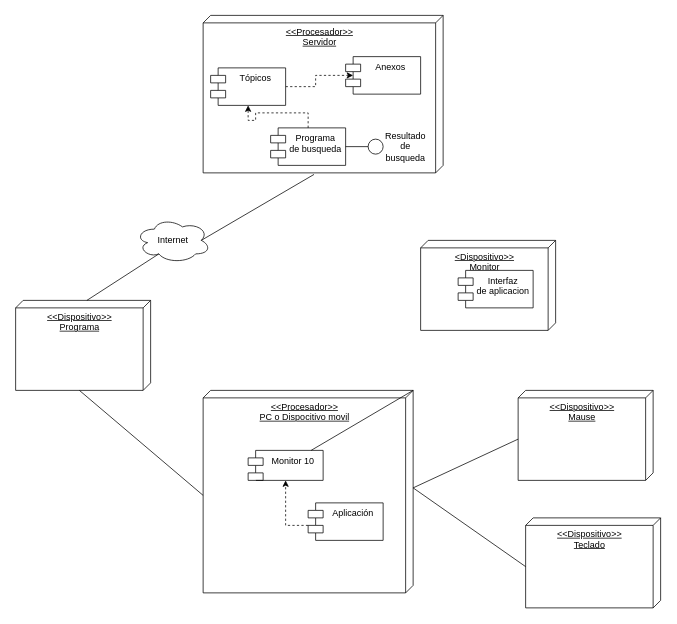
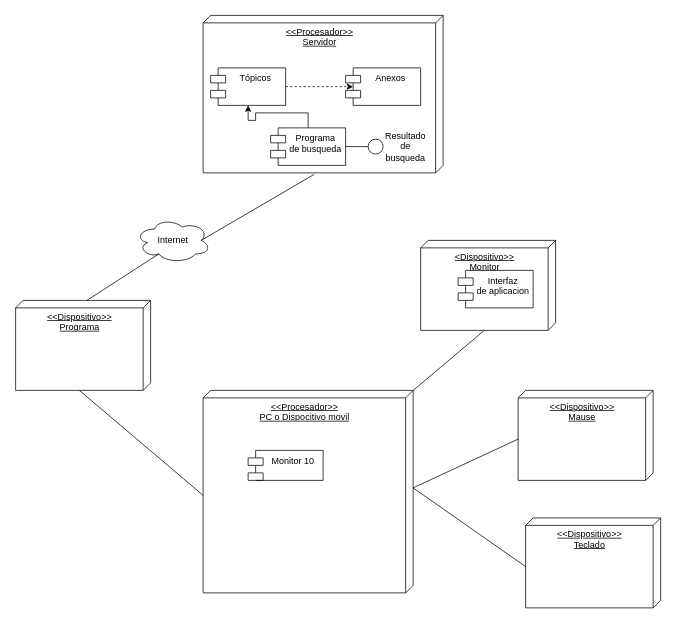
(383, 75) -> (383, 87)
(277, 113) -> (277, 113)
(362, 420) -> (448, 361)
(285, 516) -> none
(345, 522) -> none
